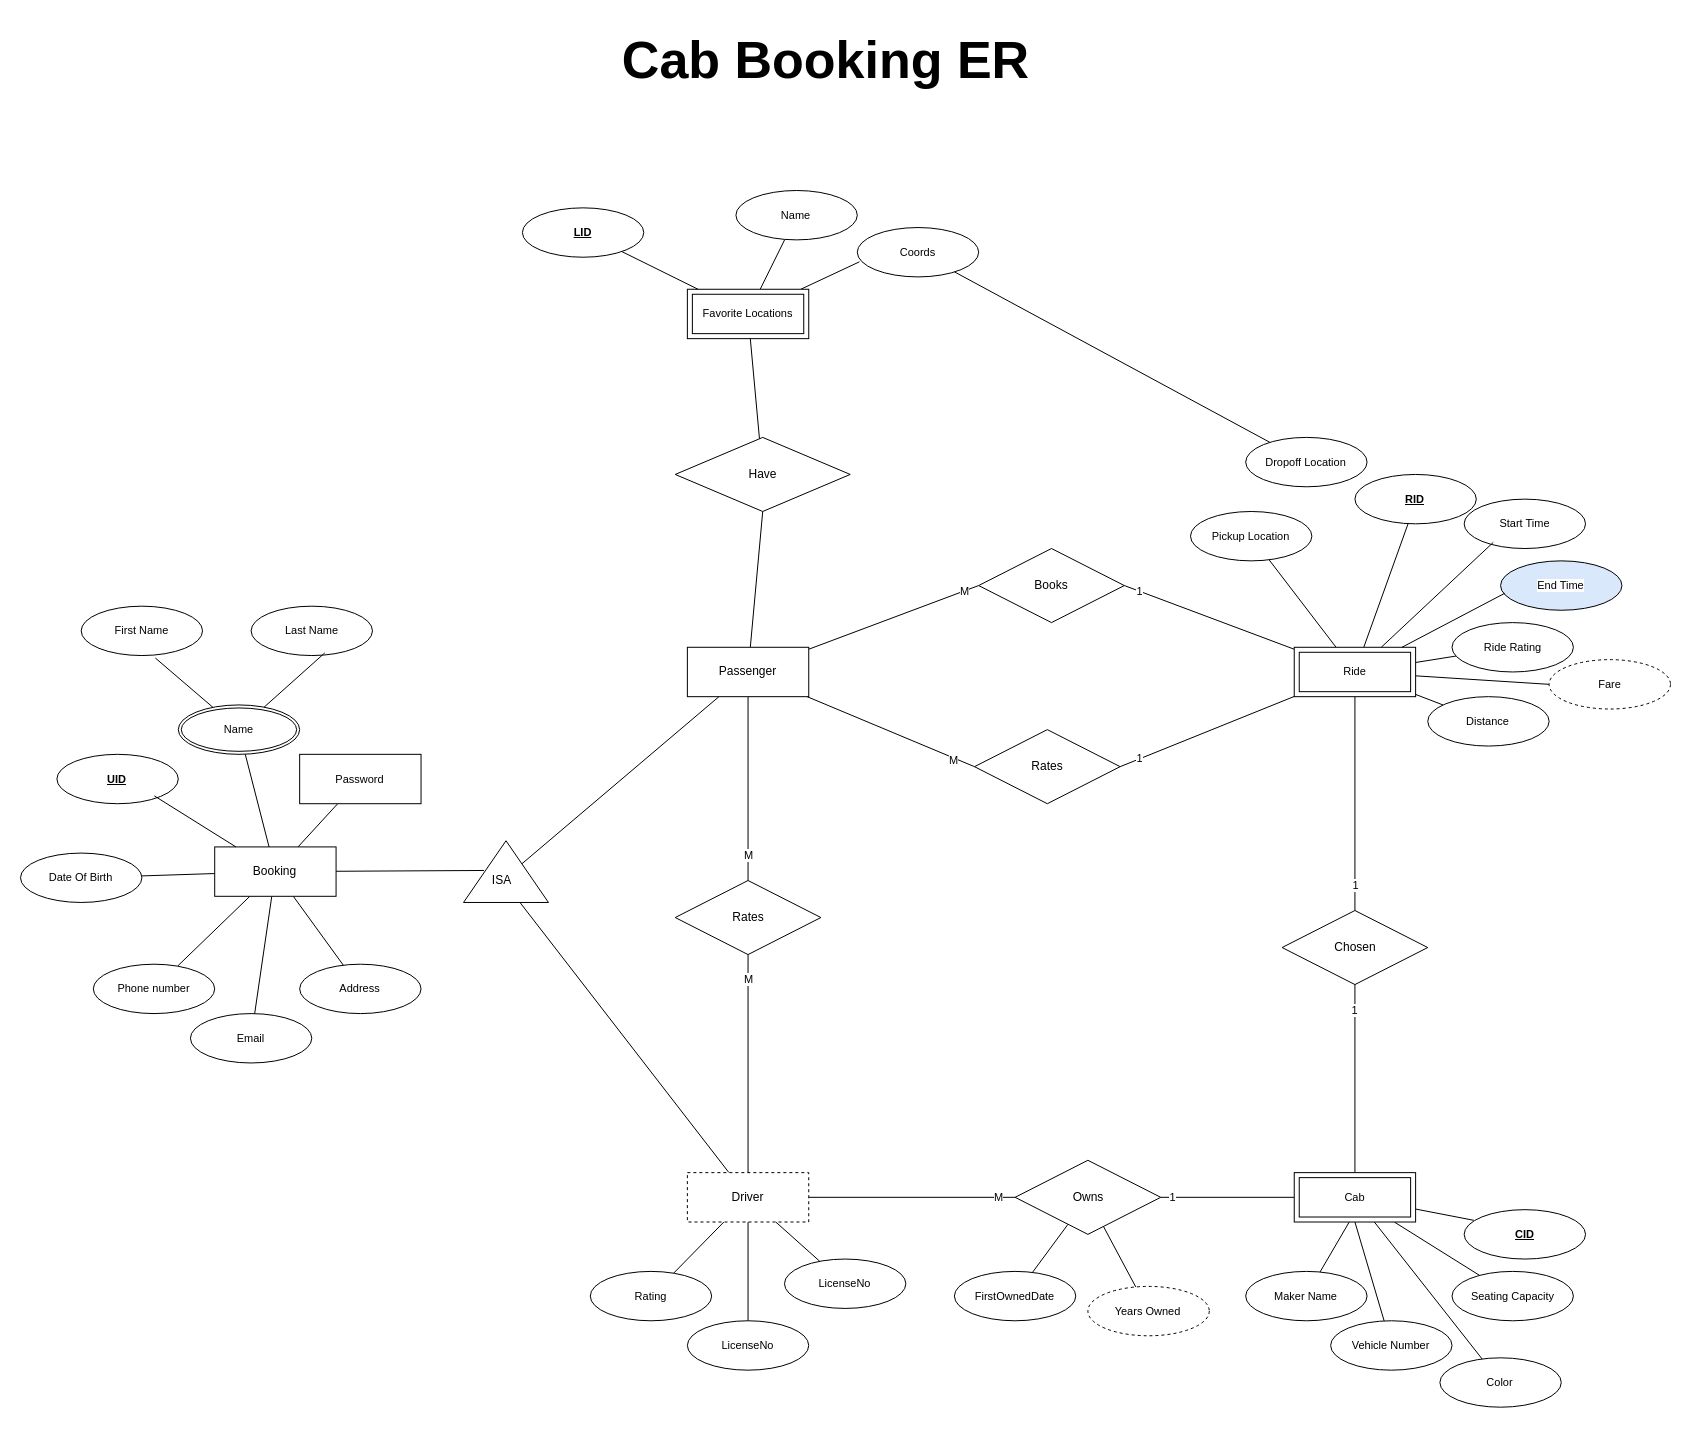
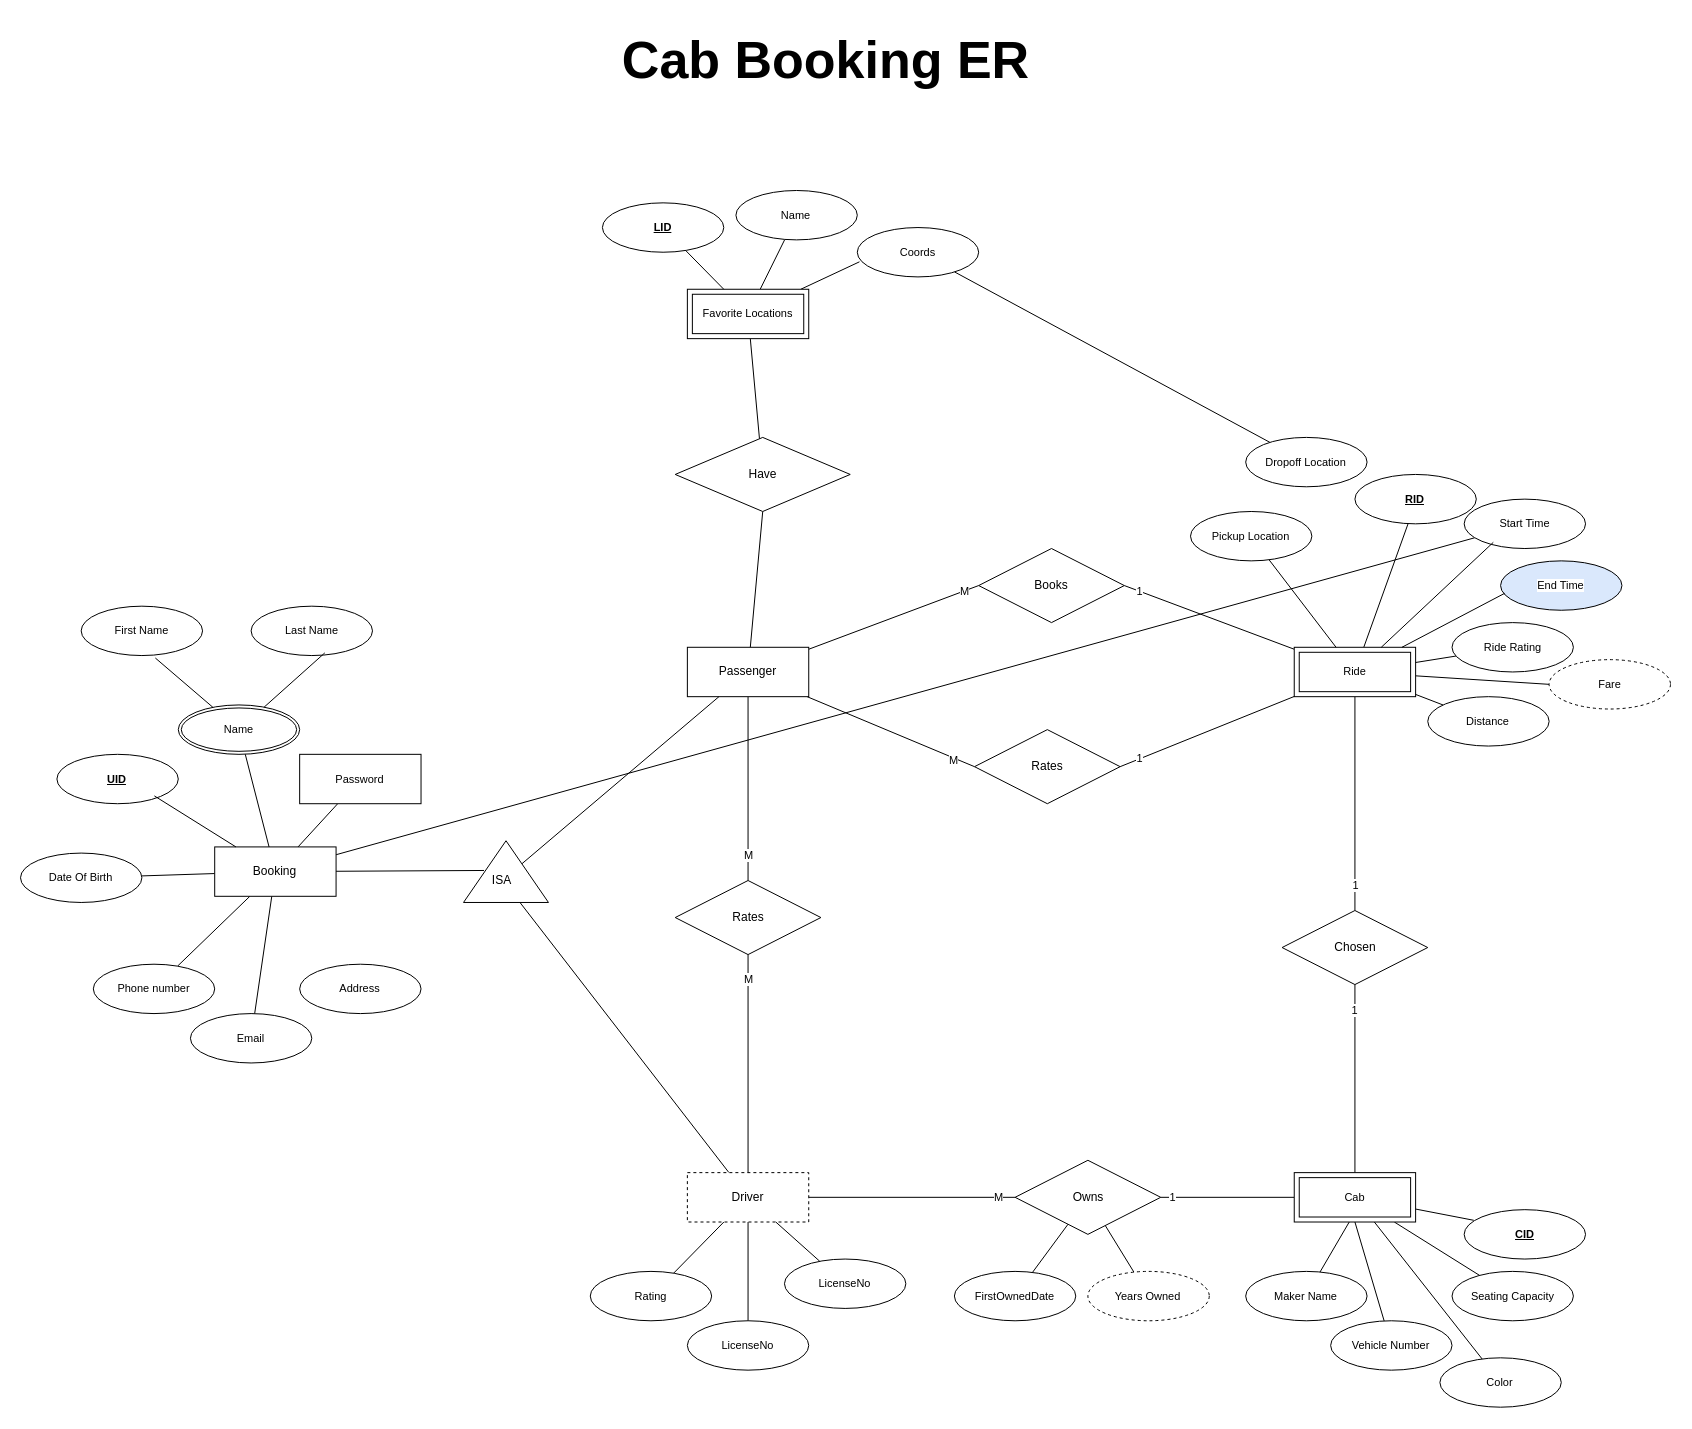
(583, 233) -> (663, 228)
(318, 930) -> (1052, 655)
(1149, 1311) -> (1149, 1296)
